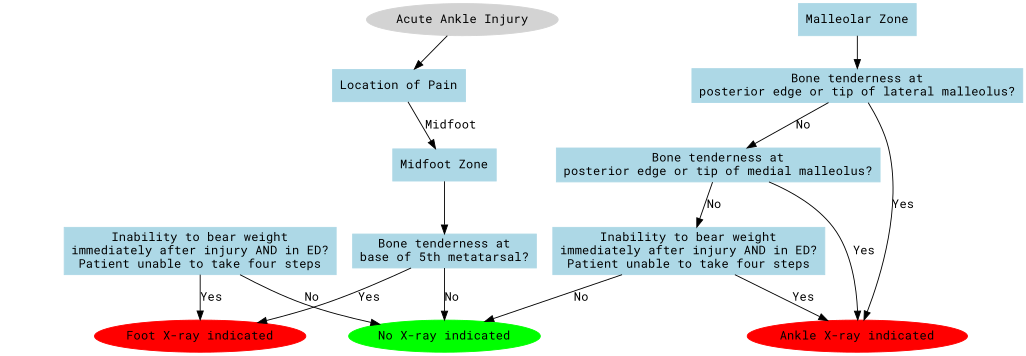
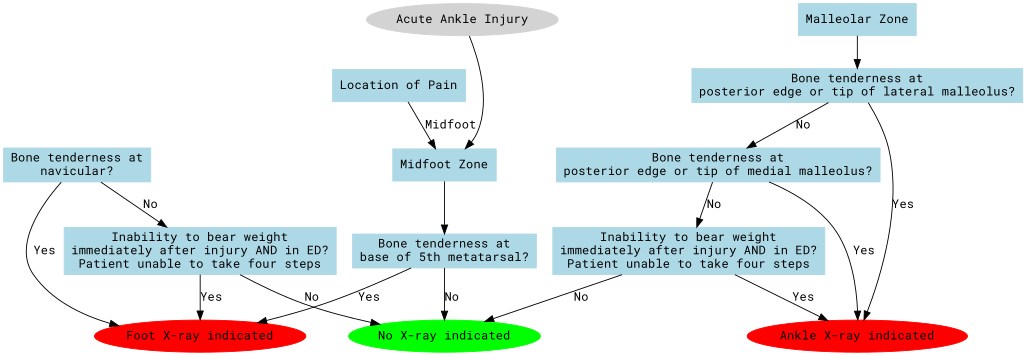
(434, 49) -> (483, 89)
none -> (77, 165)
